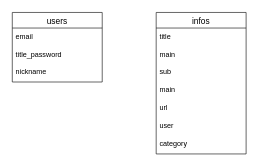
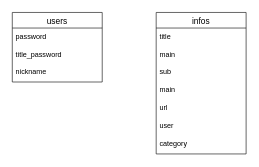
(24, 36) -> (32, 36)
